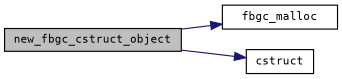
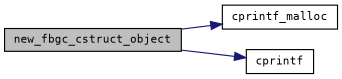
(280, 17) -> (280, 17)
(280, 62) -> (280, 62)
